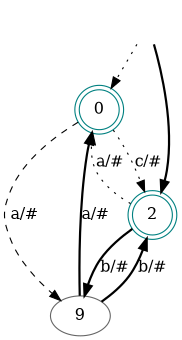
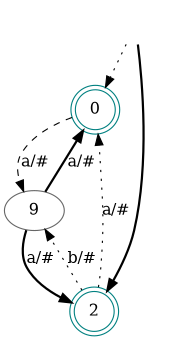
(128, 155) -> none
(105, 253) -> (66, 264)
(152, 268) -> (40, 259)
